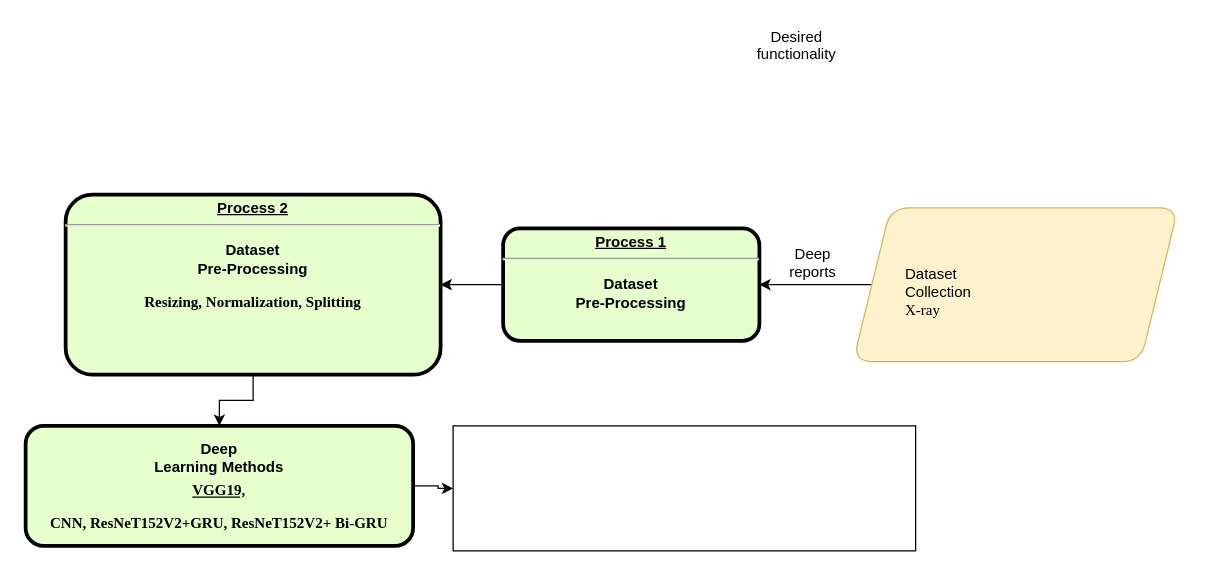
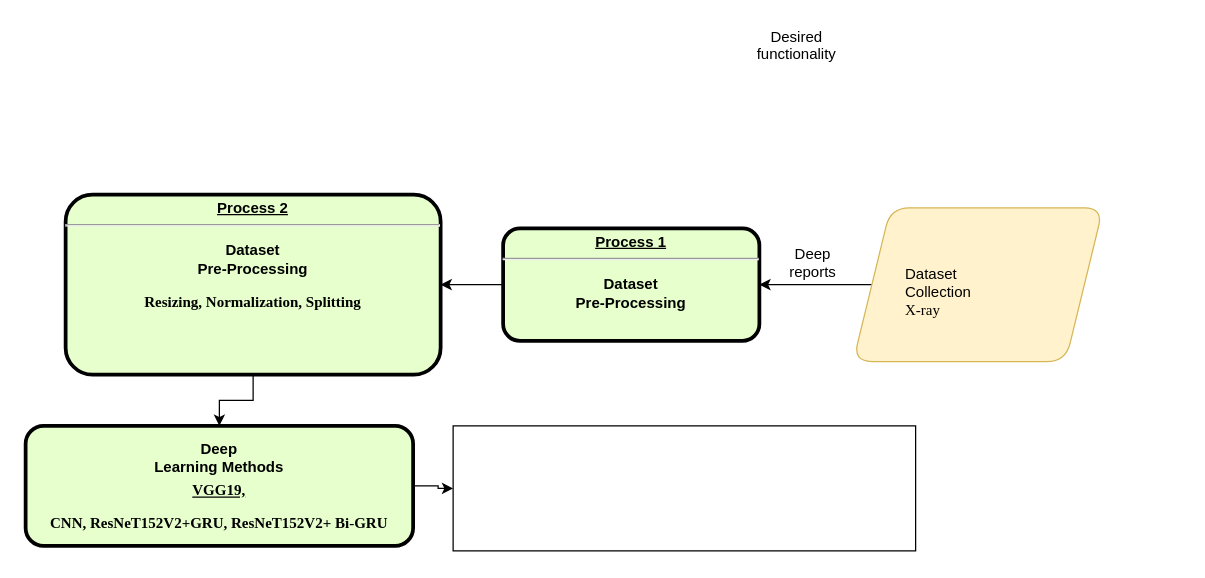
(1016, 284) -> (978, 284)
